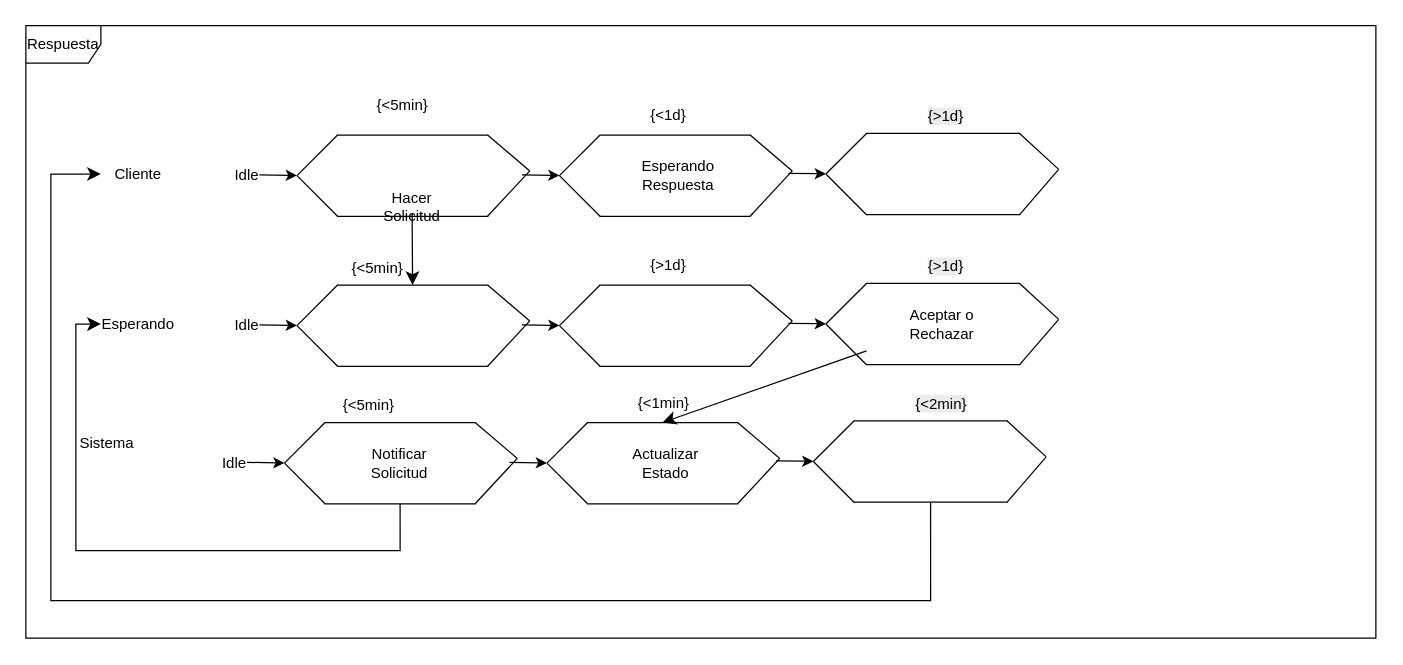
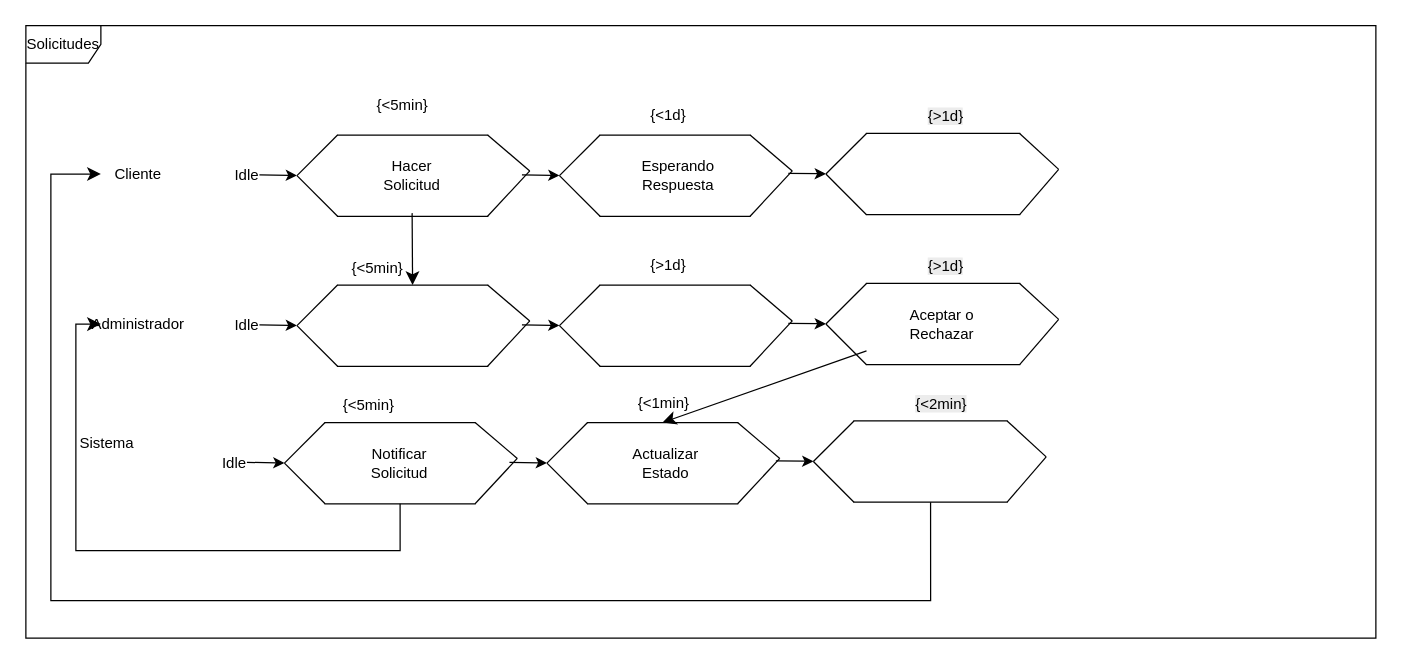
(63, 44) -> (63, 44)
(412, 207) -> (412, 176)
(138, 324) -> (138, 324)
